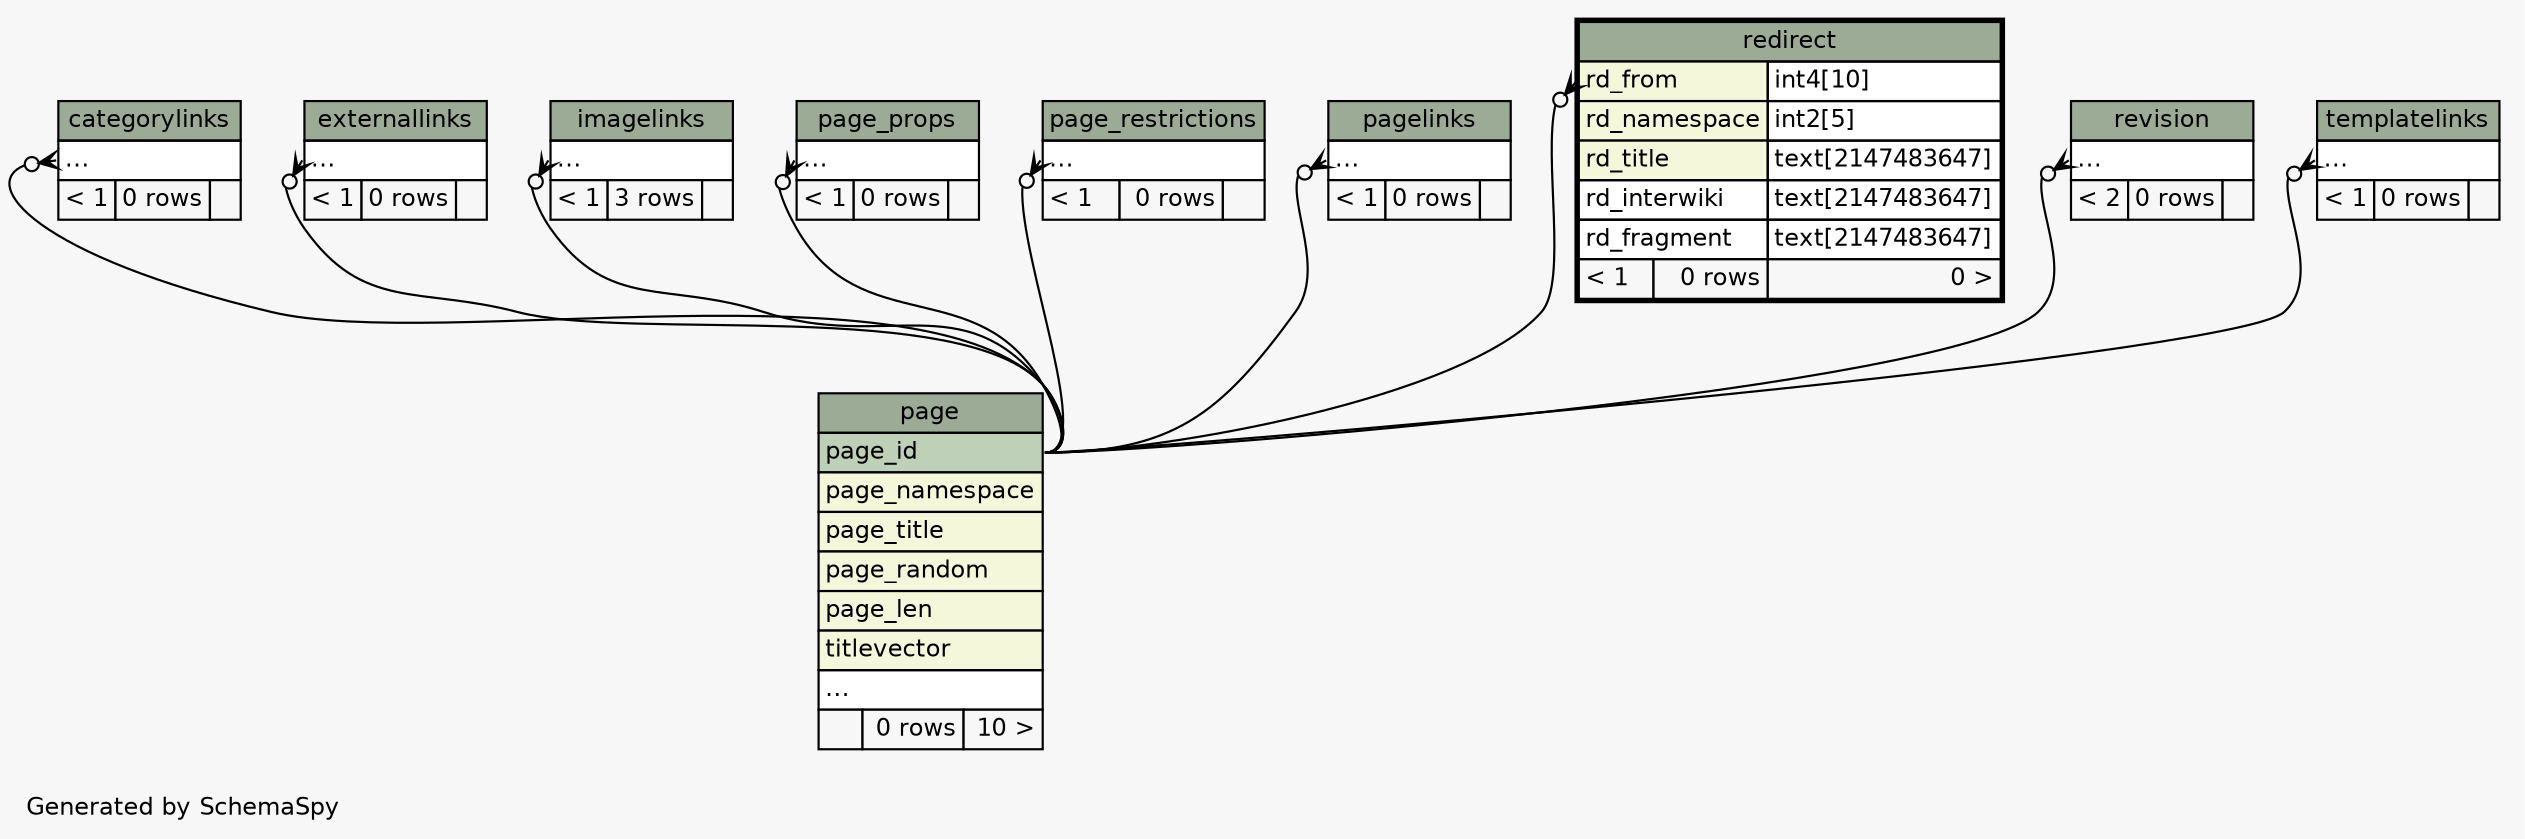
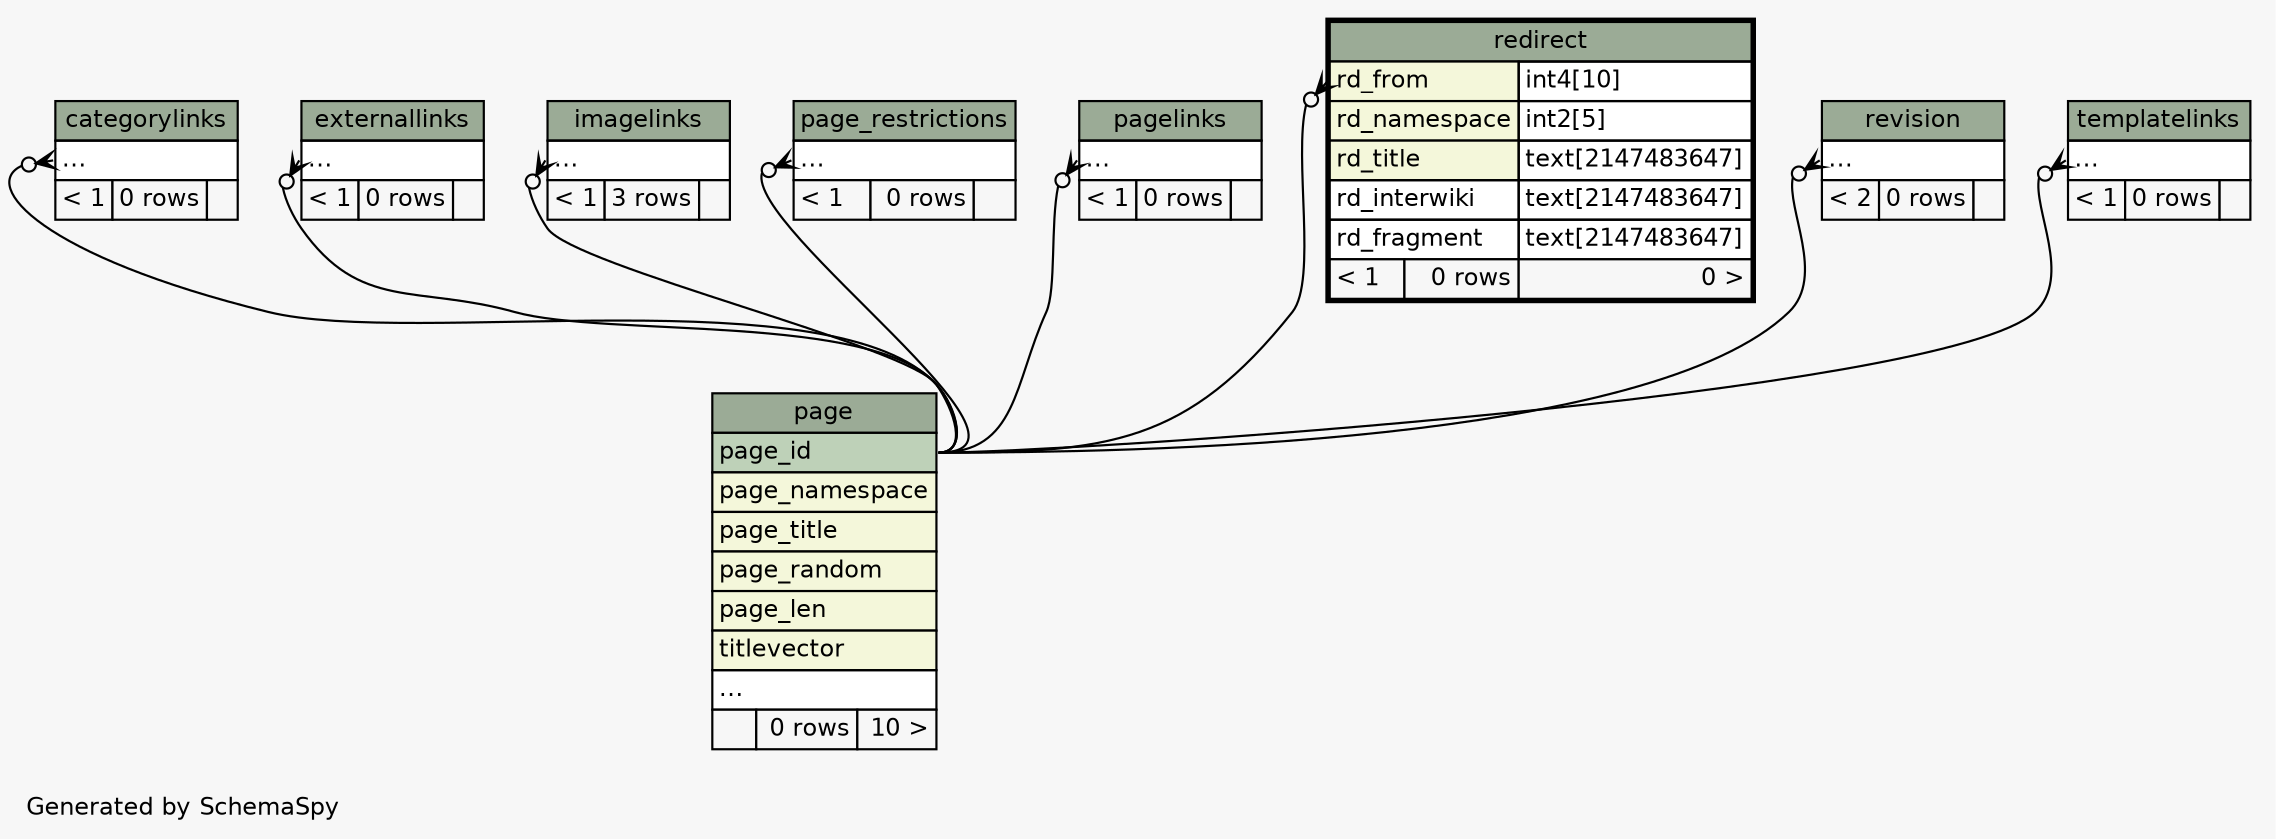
(887, 160) -> none
